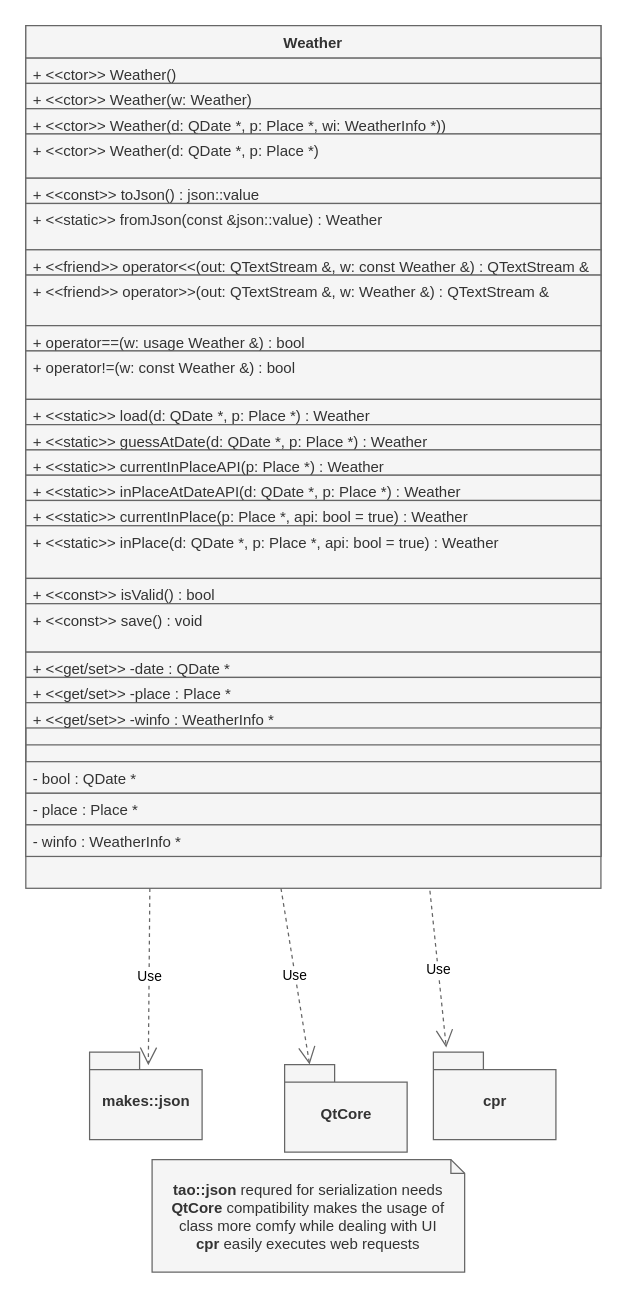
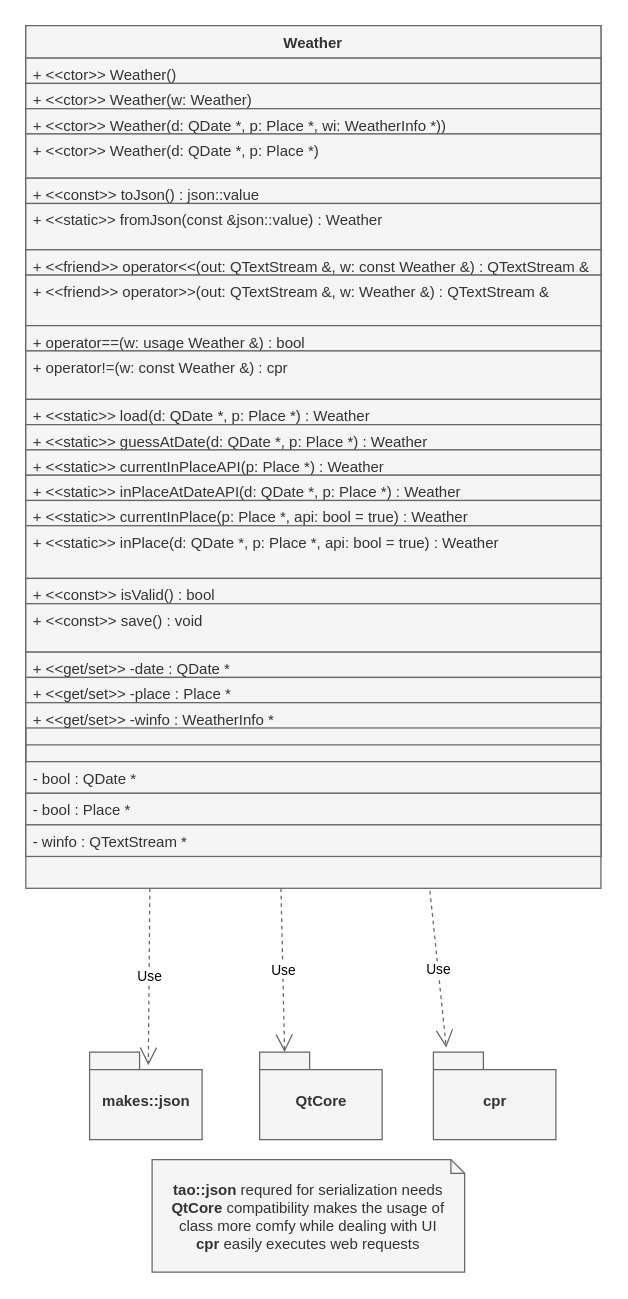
(177, 368) -> (175, 368)
(90, 810) -> (86, 810)
(117, 842) -> (117, 842)
(346, 1108) -> (321, 1096)
